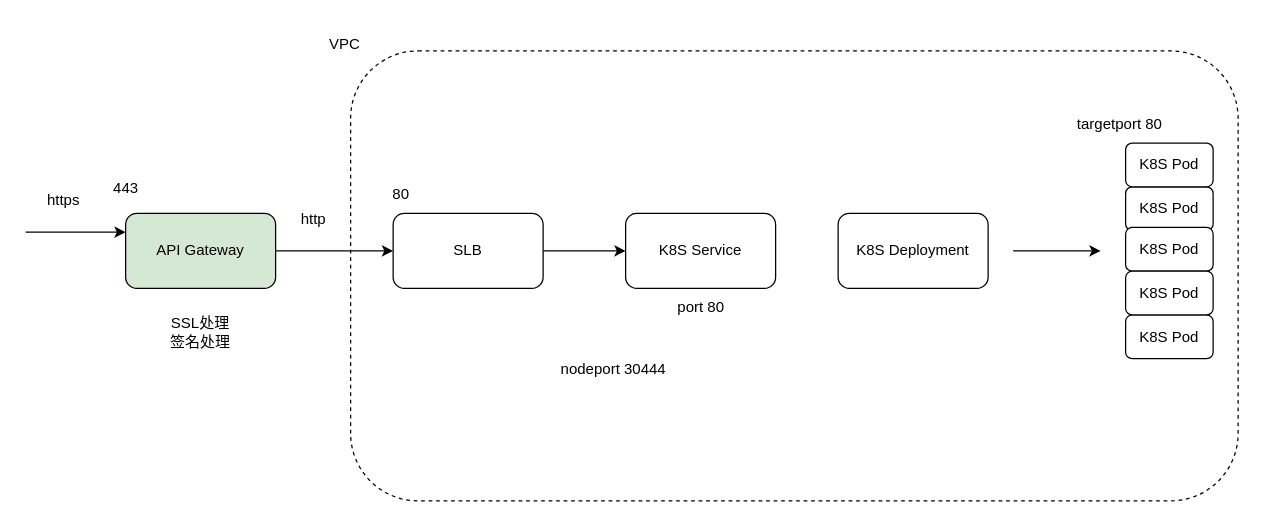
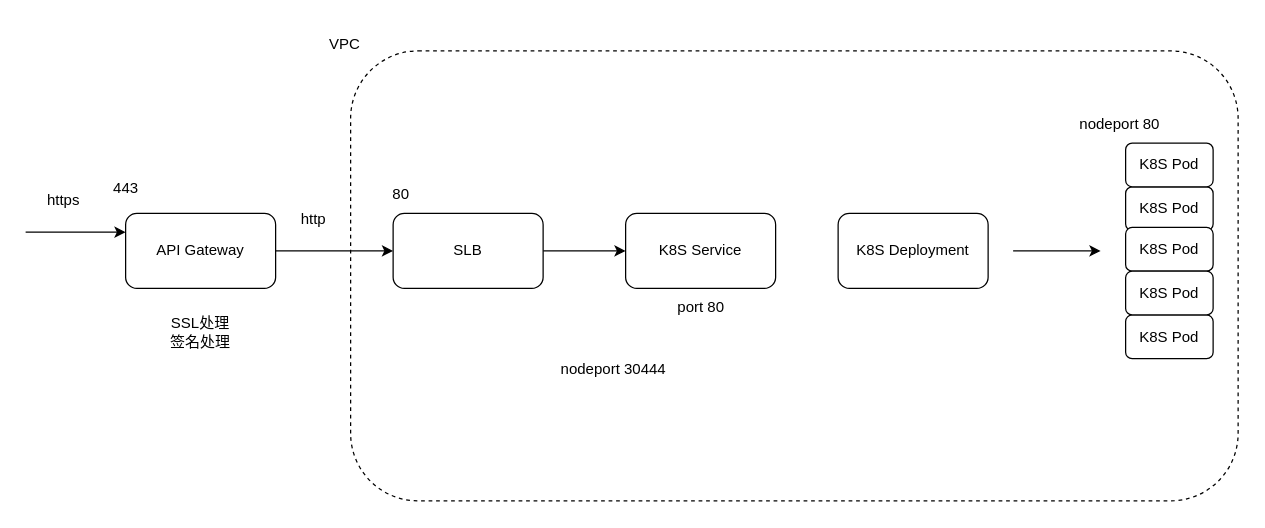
(1120, 124) -> (1120, 124)
(201, 251) -> (201, 251)
